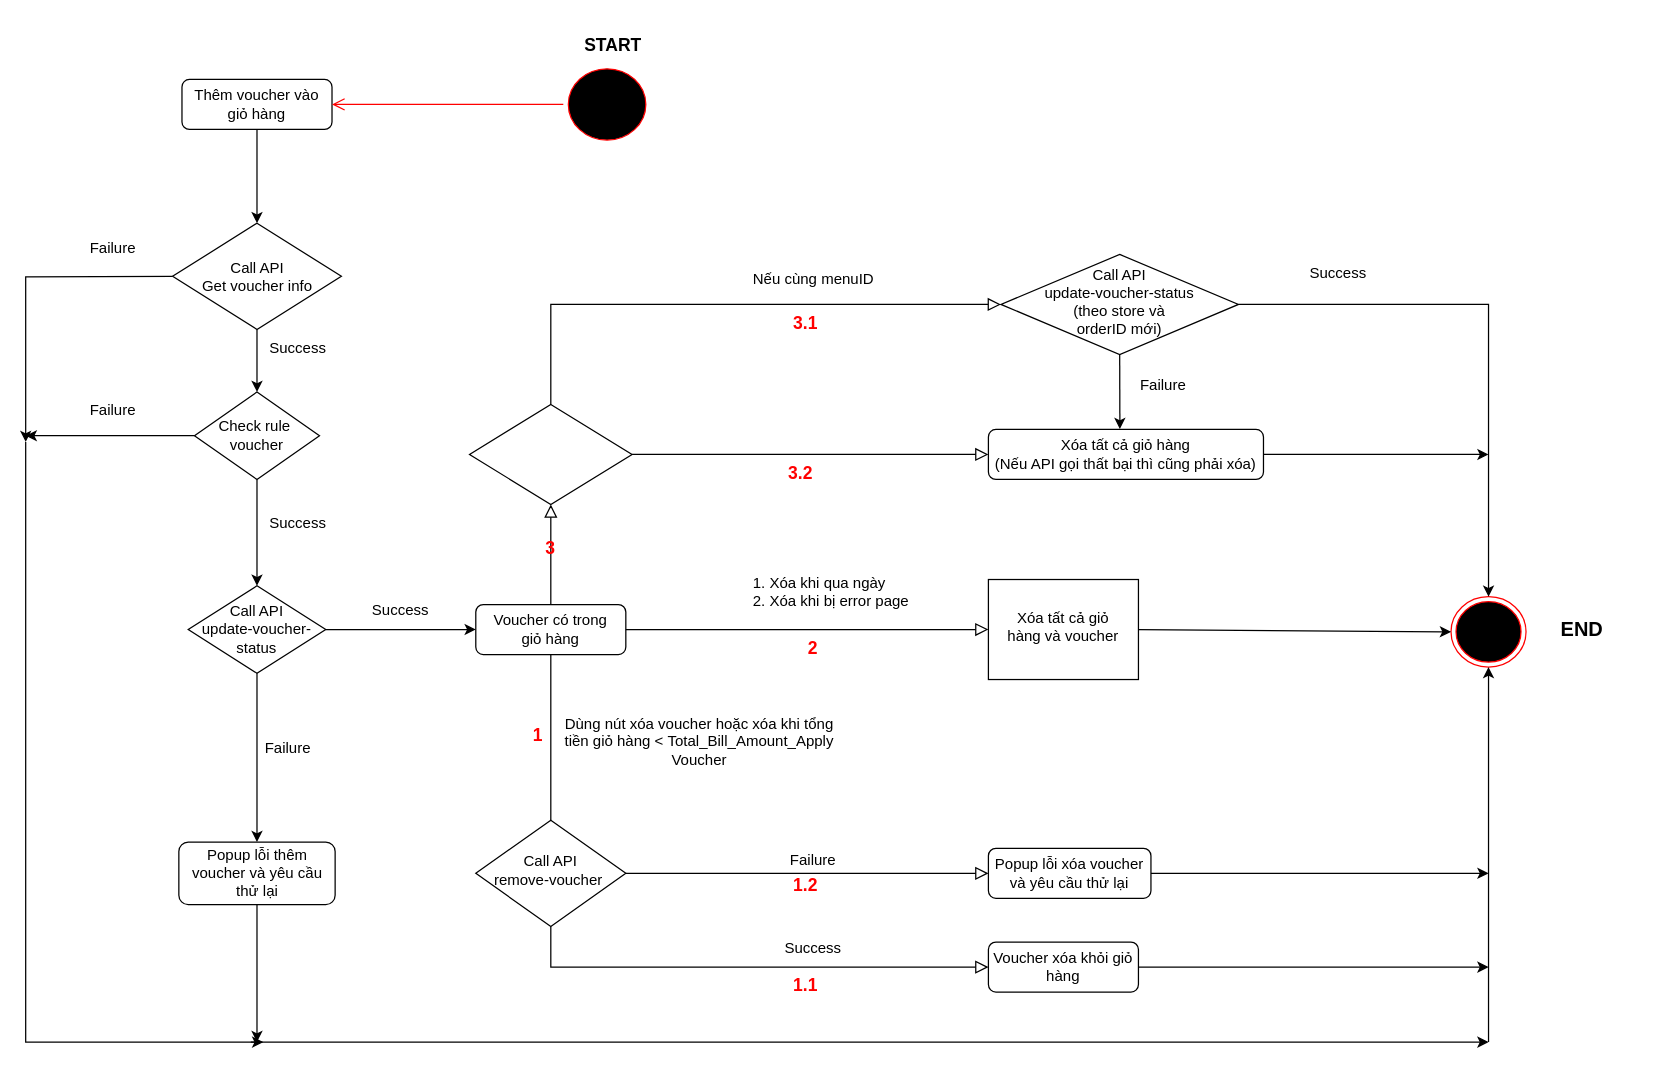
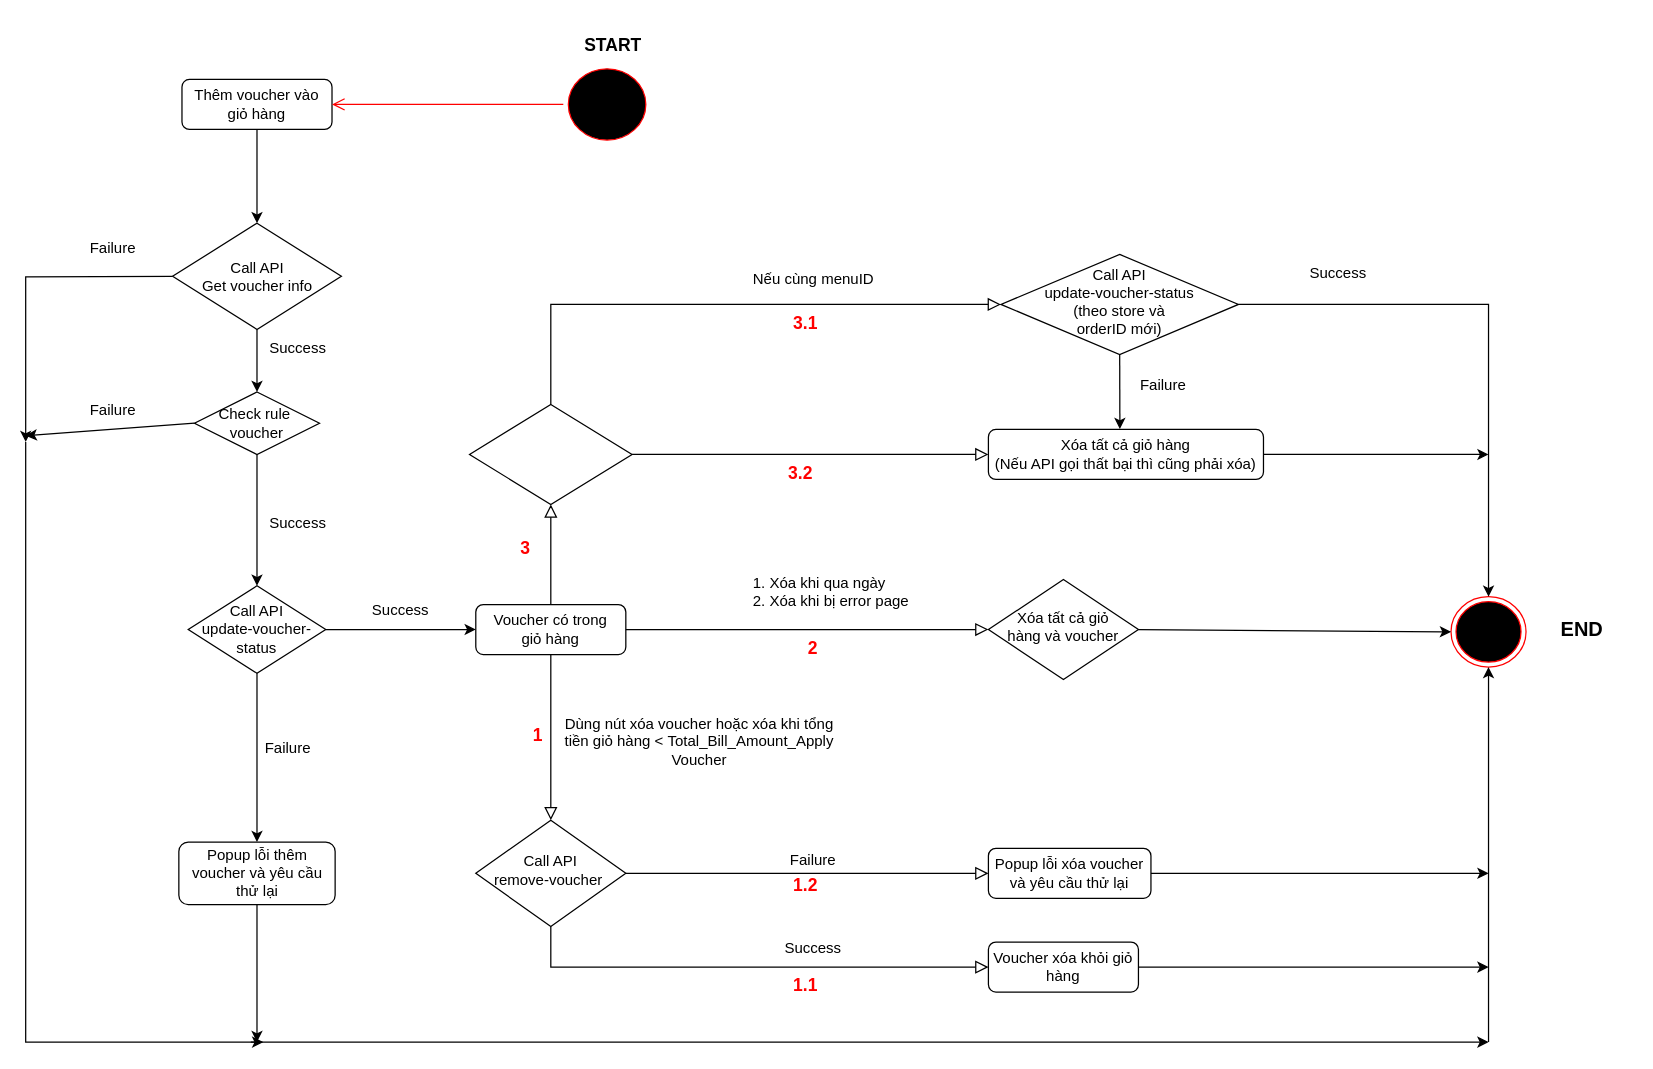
(257, 436) -> (257, 423)
(551, 548) -> (526, 548)
(1063, 629) -> (1063, 629)
(551, 812) -> (551, 806)
